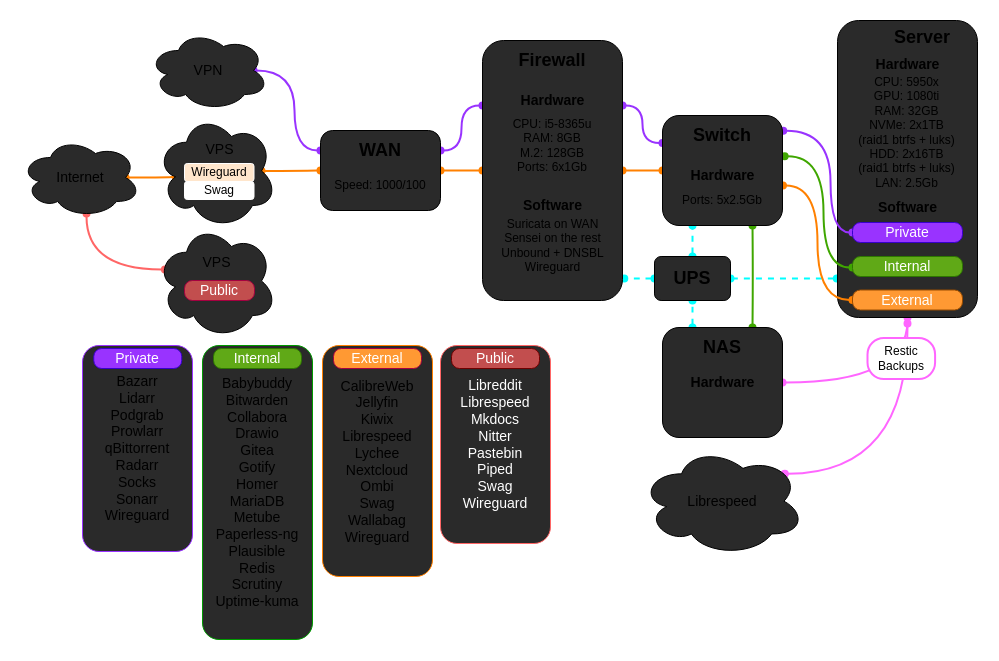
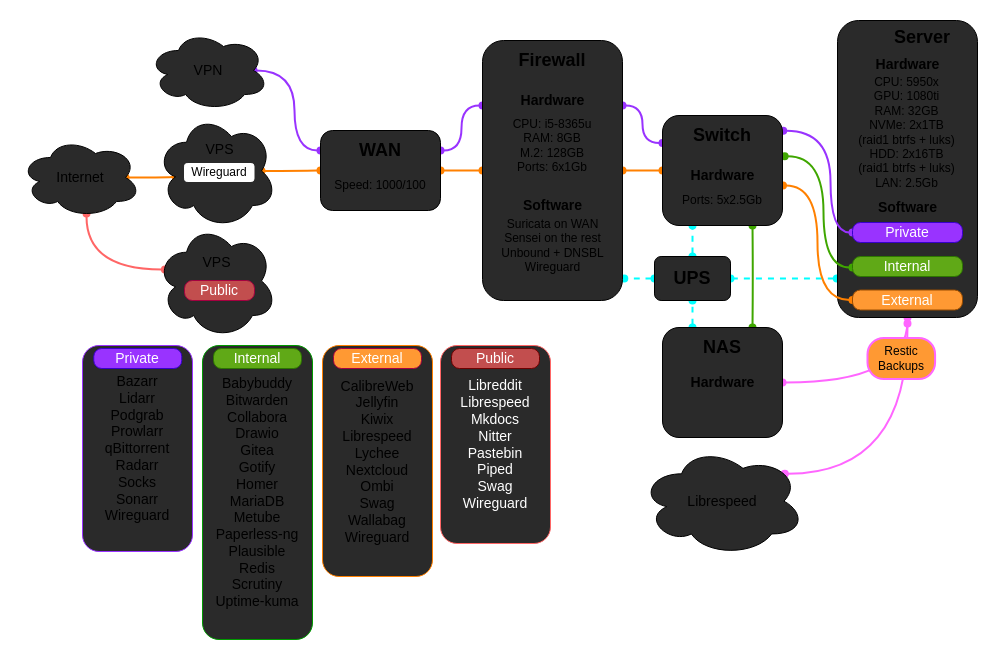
(219, 173) -> (219, 173)
(219, 191) -> none
(901, 359) -> (901, 359)
